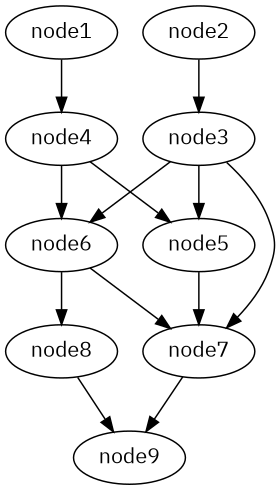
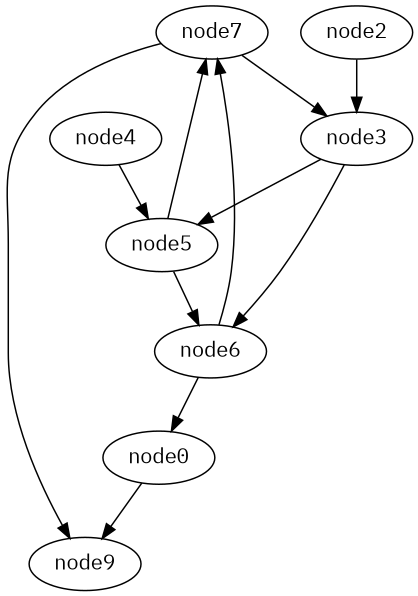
(62, 32) -> none
(62, 185) -> (183, 291)
(274, 238) -> (278, 81)
(62, 351) -> (159, 458)
